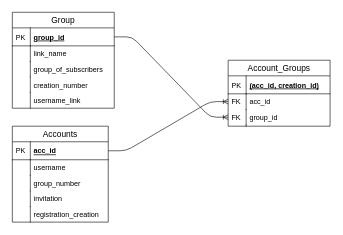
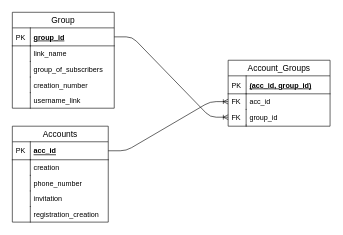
(287, 85) -> (282, 85)
(50, 168) -> (49, 168)
(58, 184) -> (58, 184)
